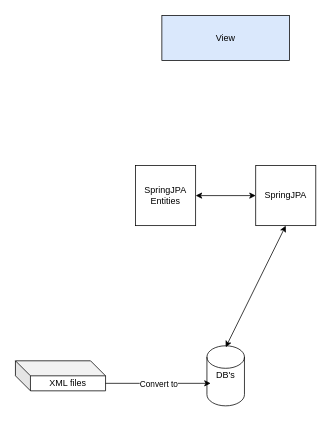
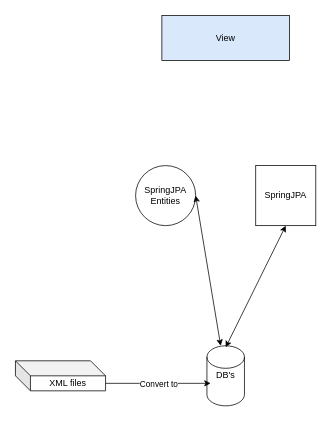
(165, 195) -> (165, 195)
(225, 195) -> (208, 270)
